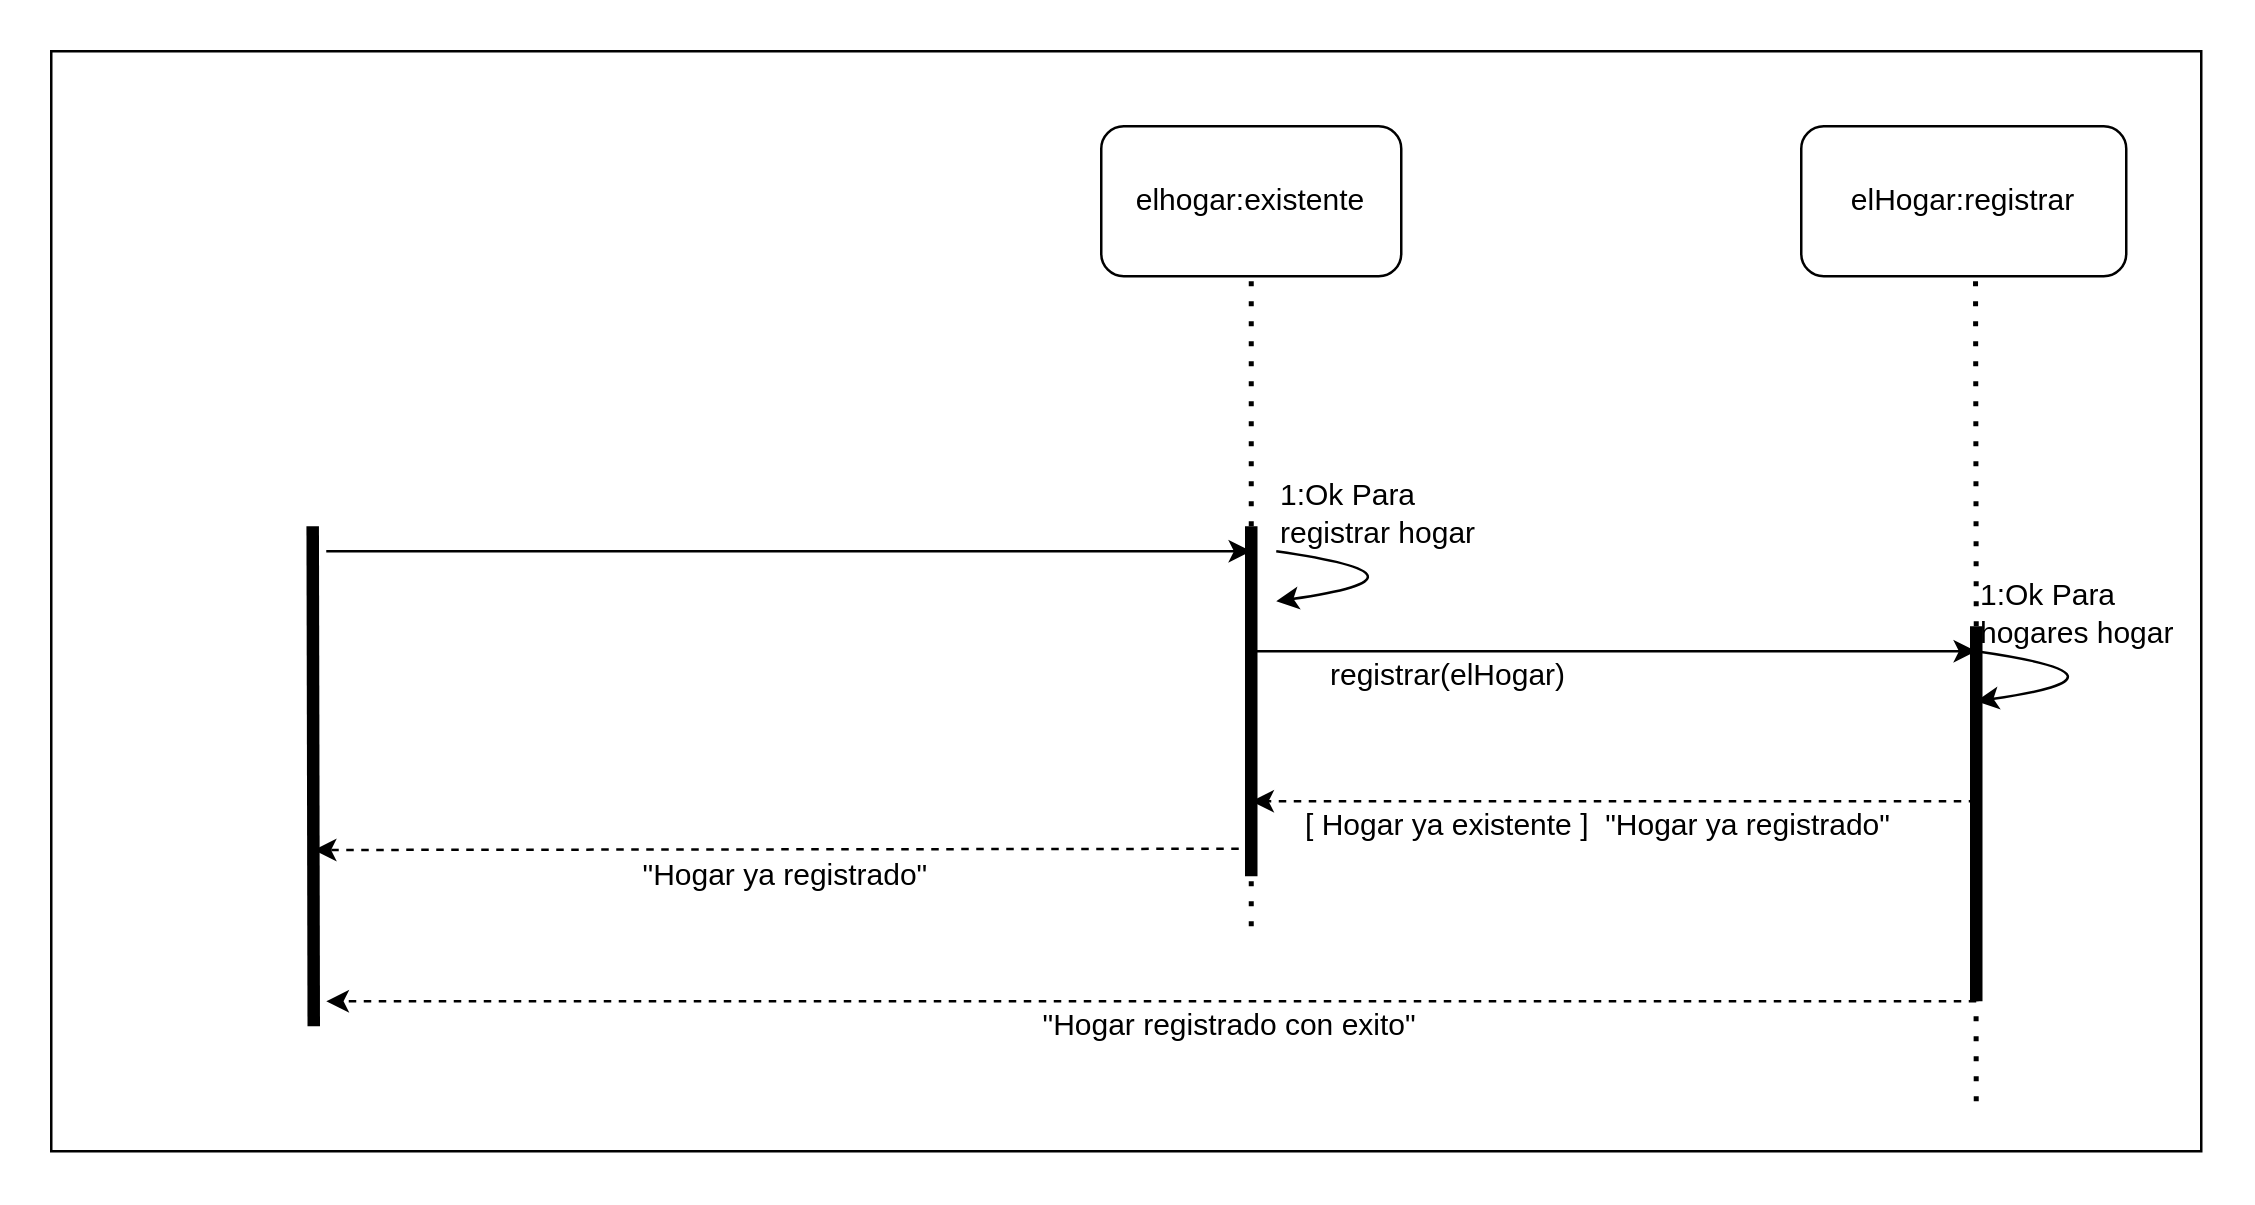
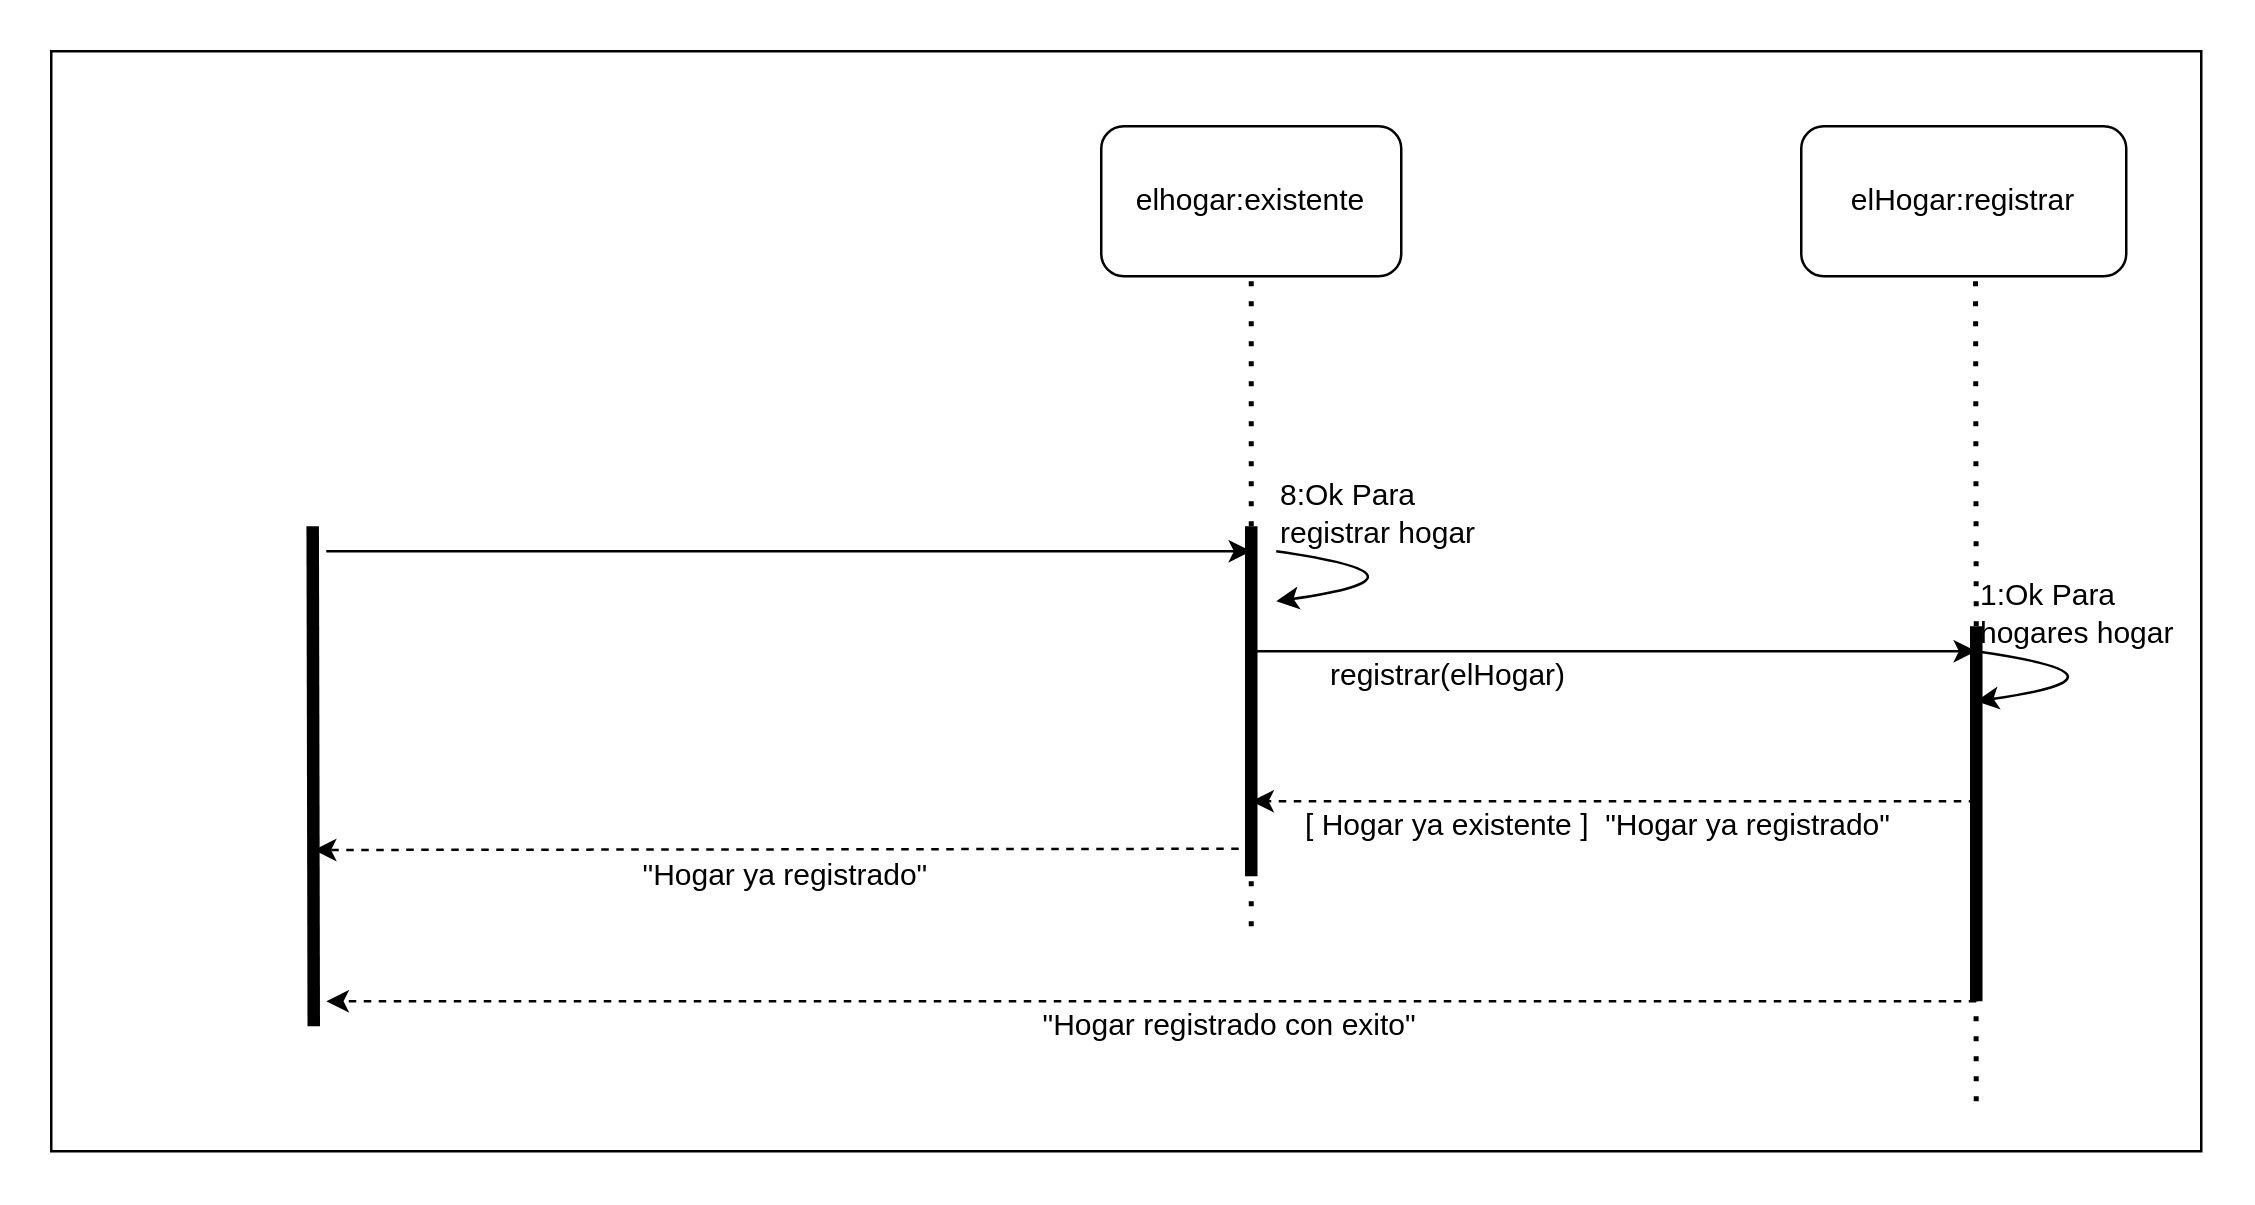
(1399, 514) -> (1399, 514)
